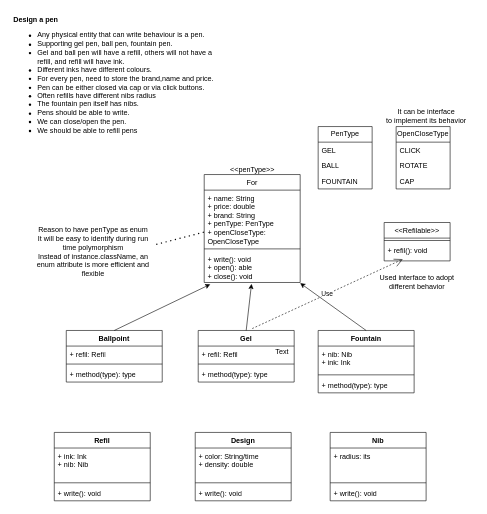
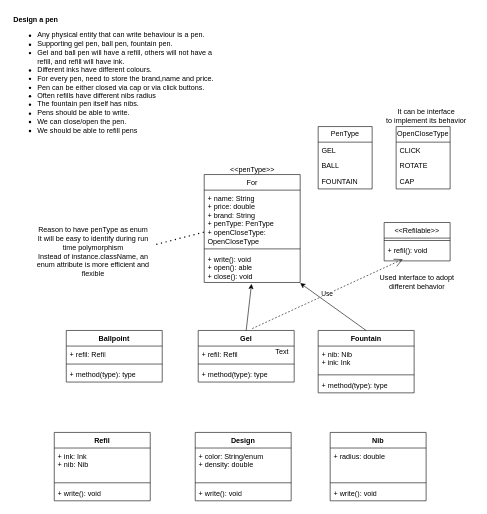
(132, 322) -> none
(355, 456) -> (361, 456)
(234, 461) -> (235, 461)
